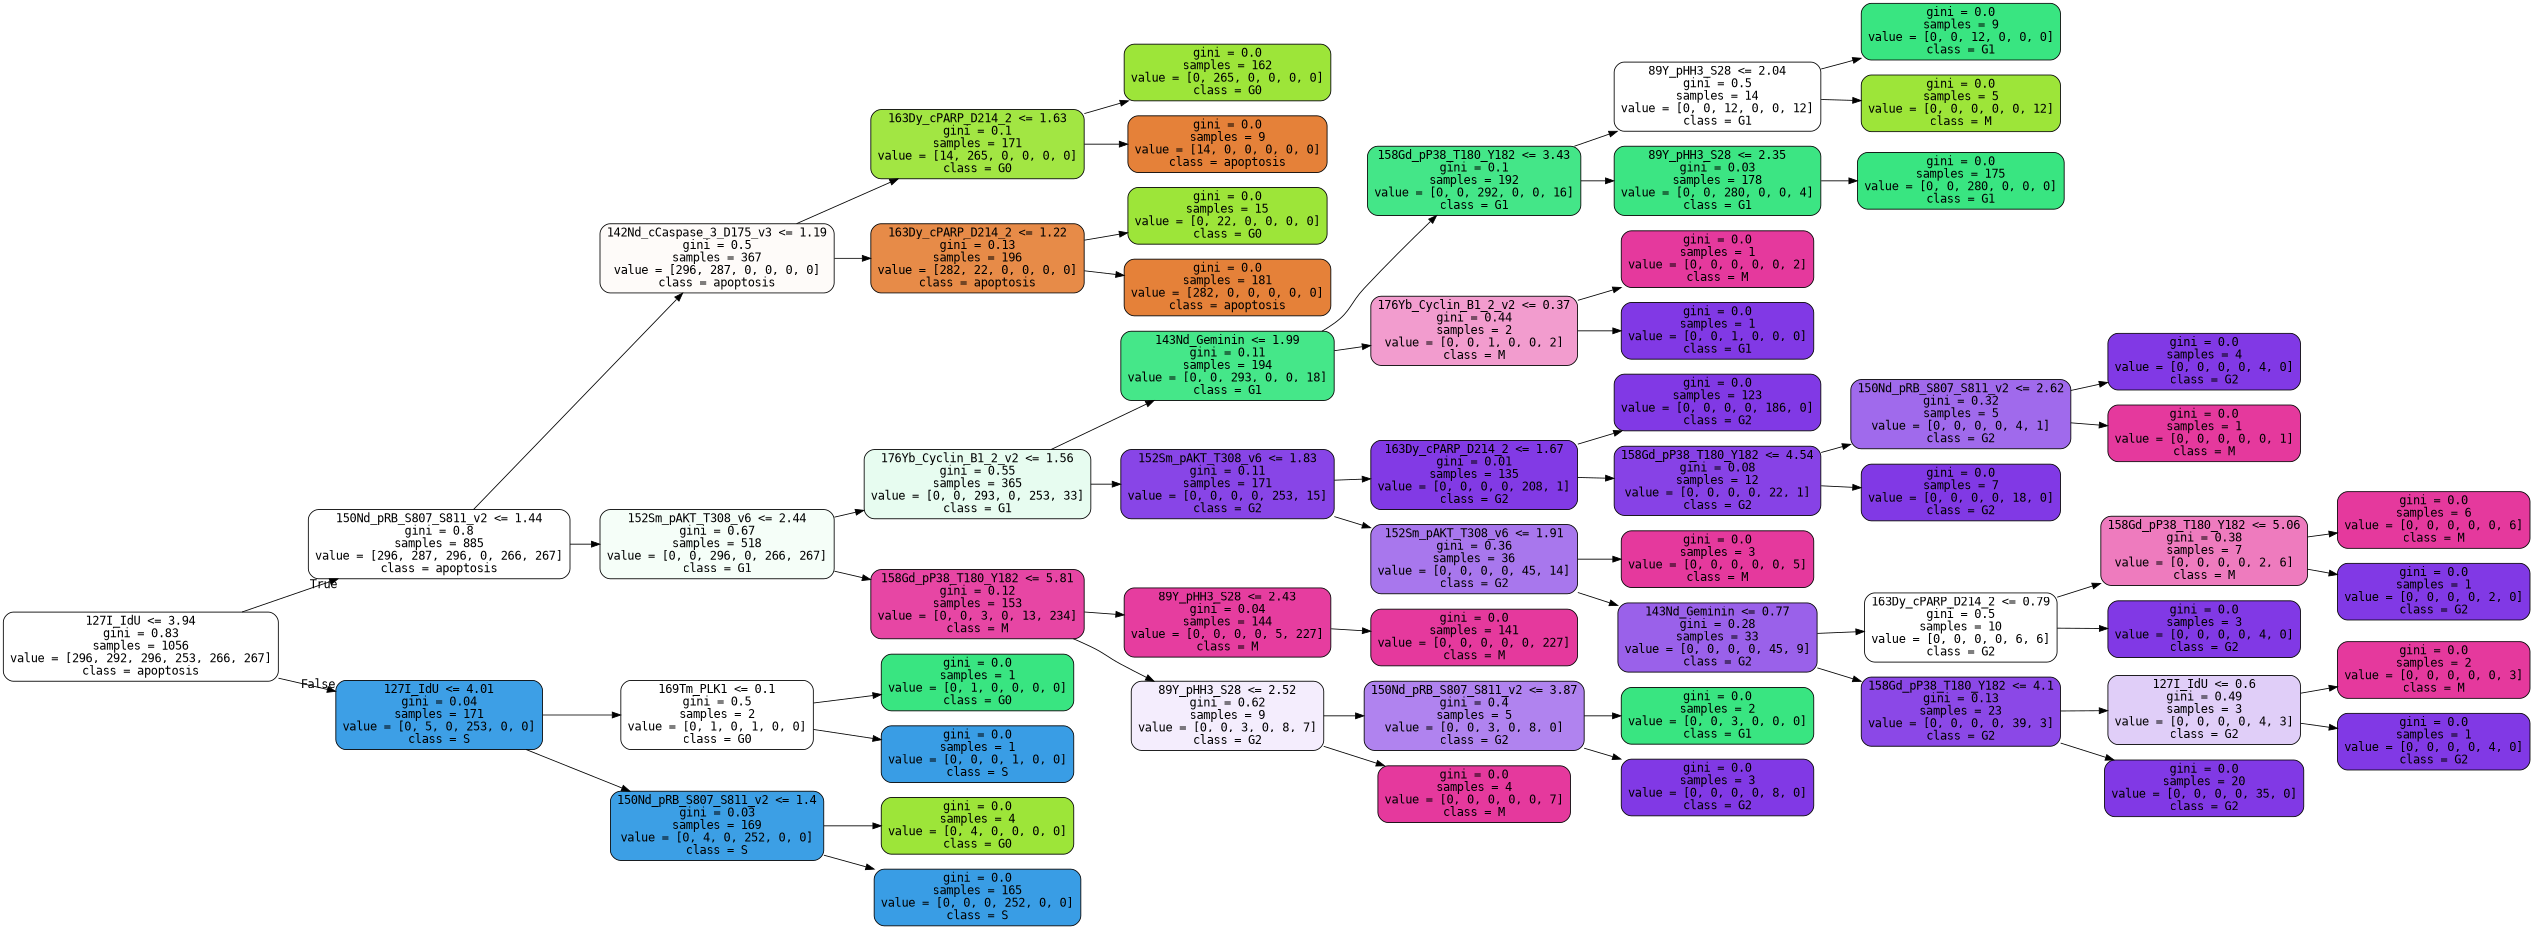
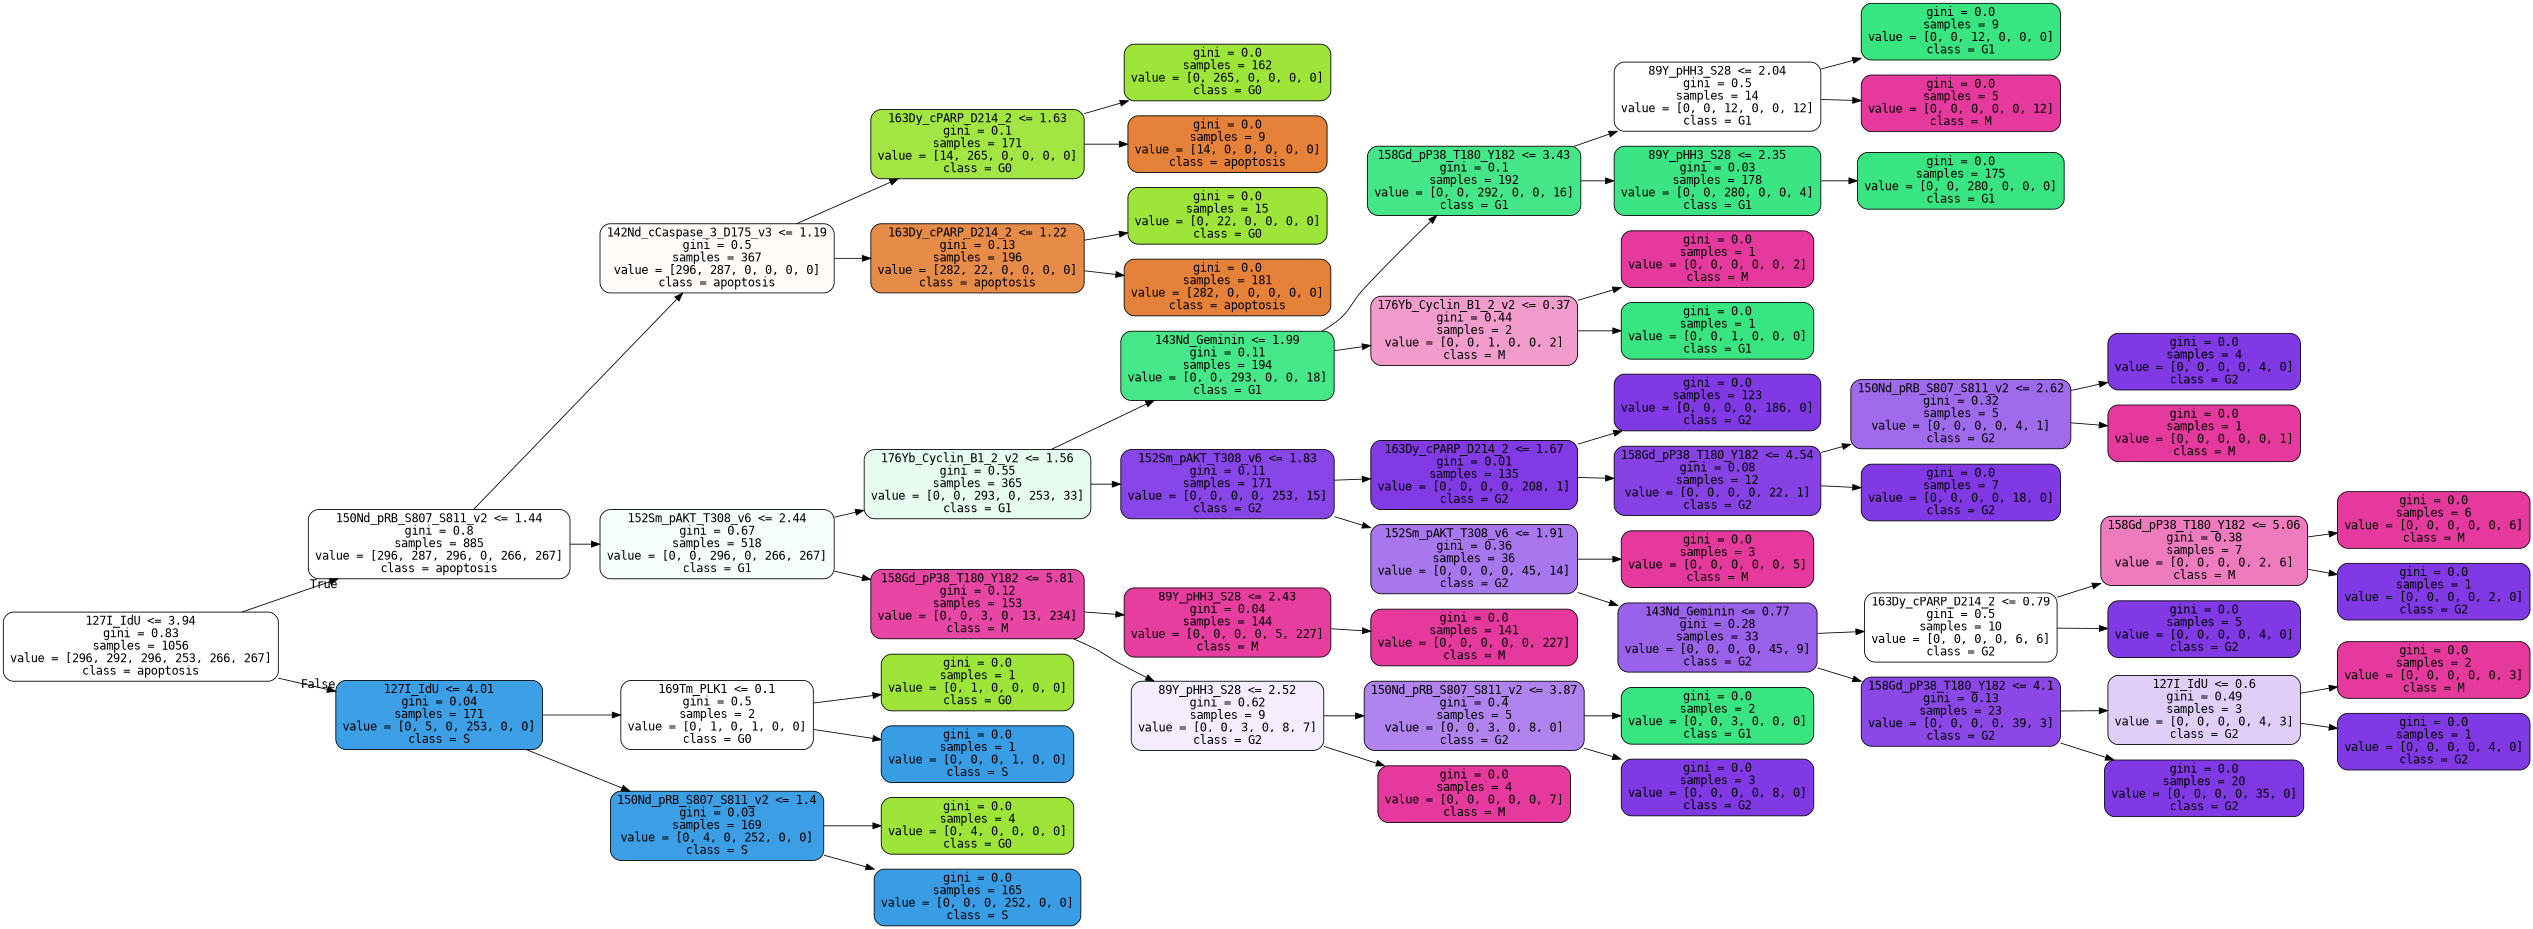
(1961, 103) -> (1961, 103)
(1718, 331) -> (1718, 331)
(2204, 629) -> (2204, 629)
(978, 682) -> (978, 682)
